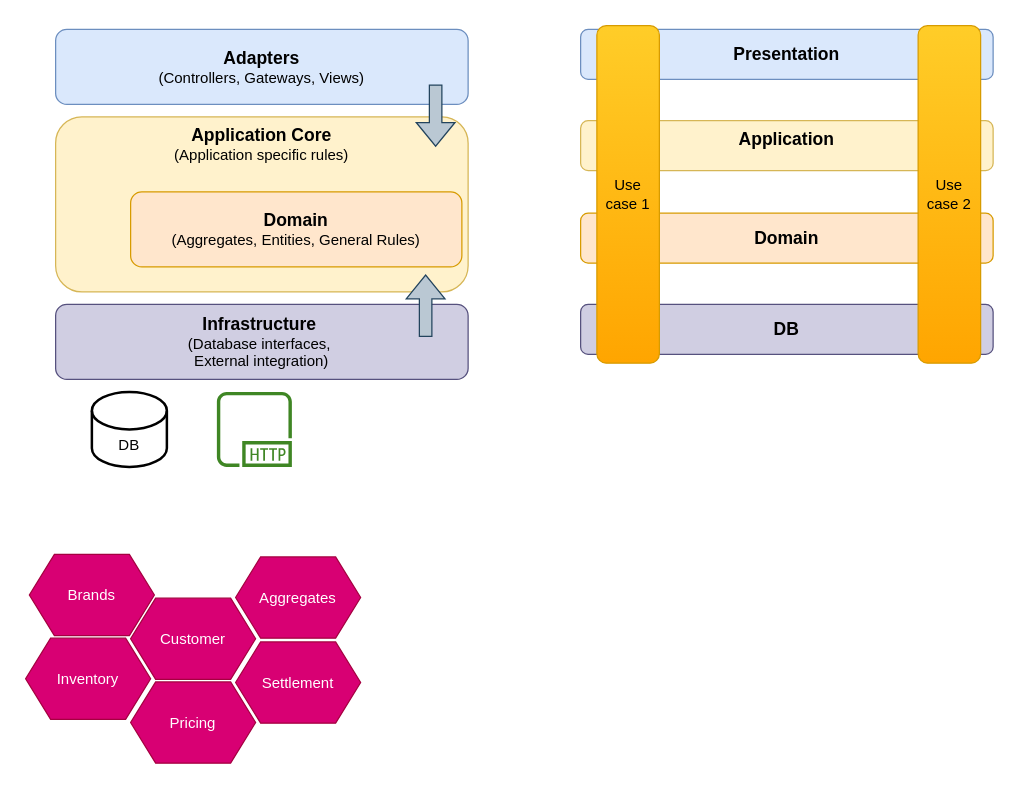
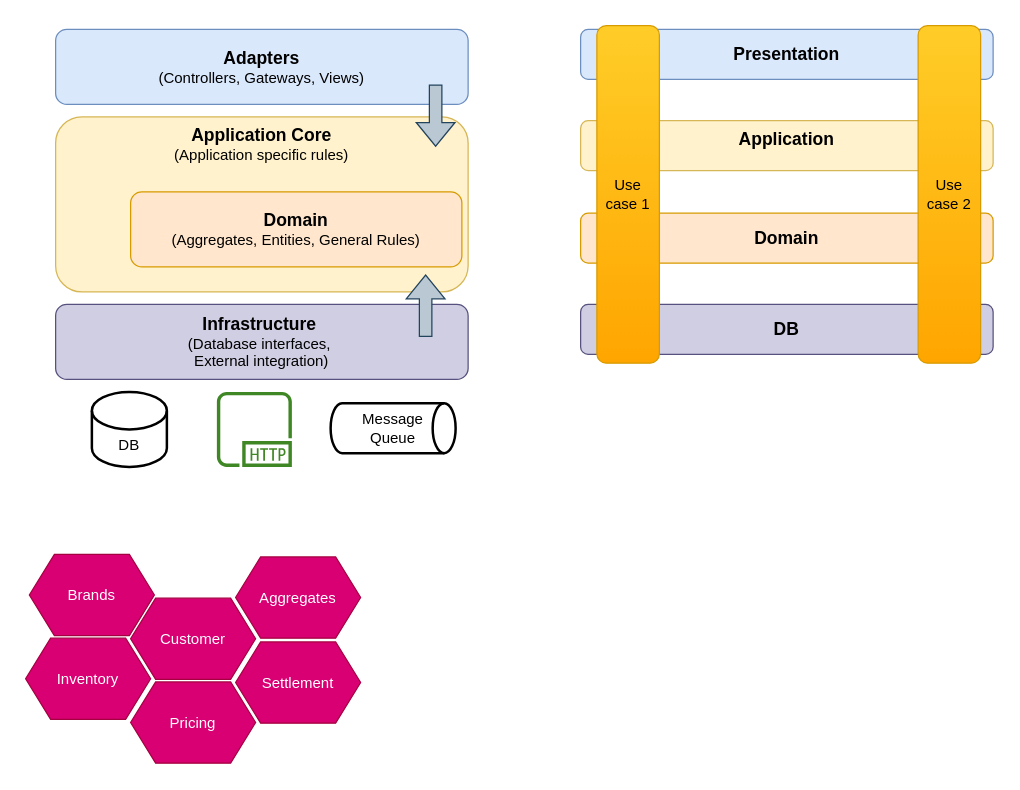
none -> (393, 428)
